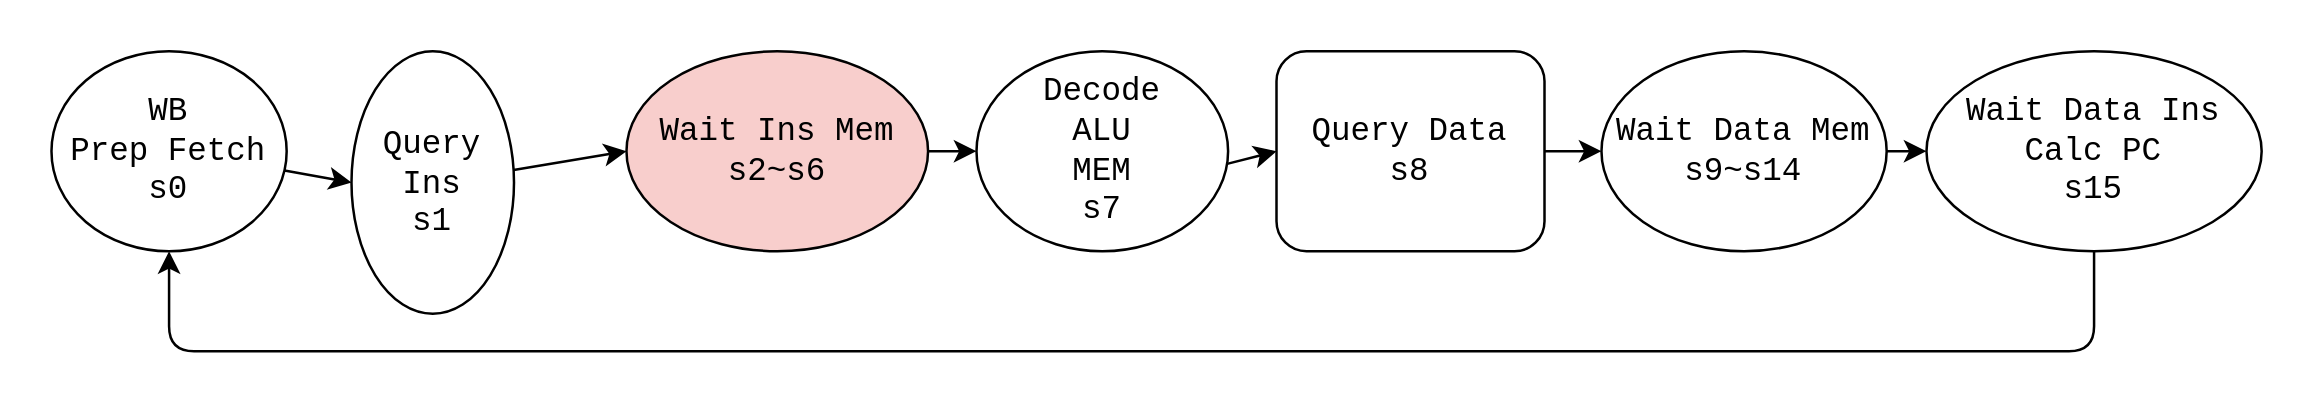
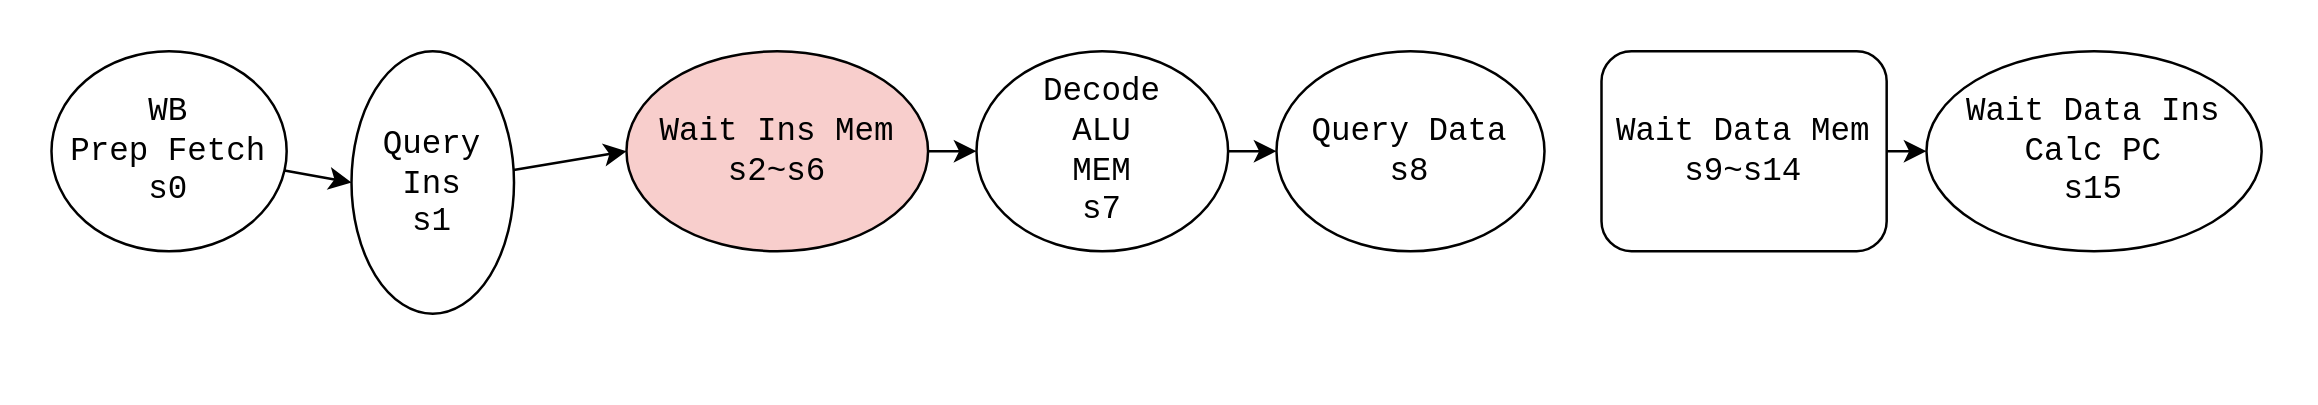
(1410, 151) -> (1410, 151)
(1564, 151) -> none
(1744, 151) -> (1744, 151)
(1140, 351) -> none
